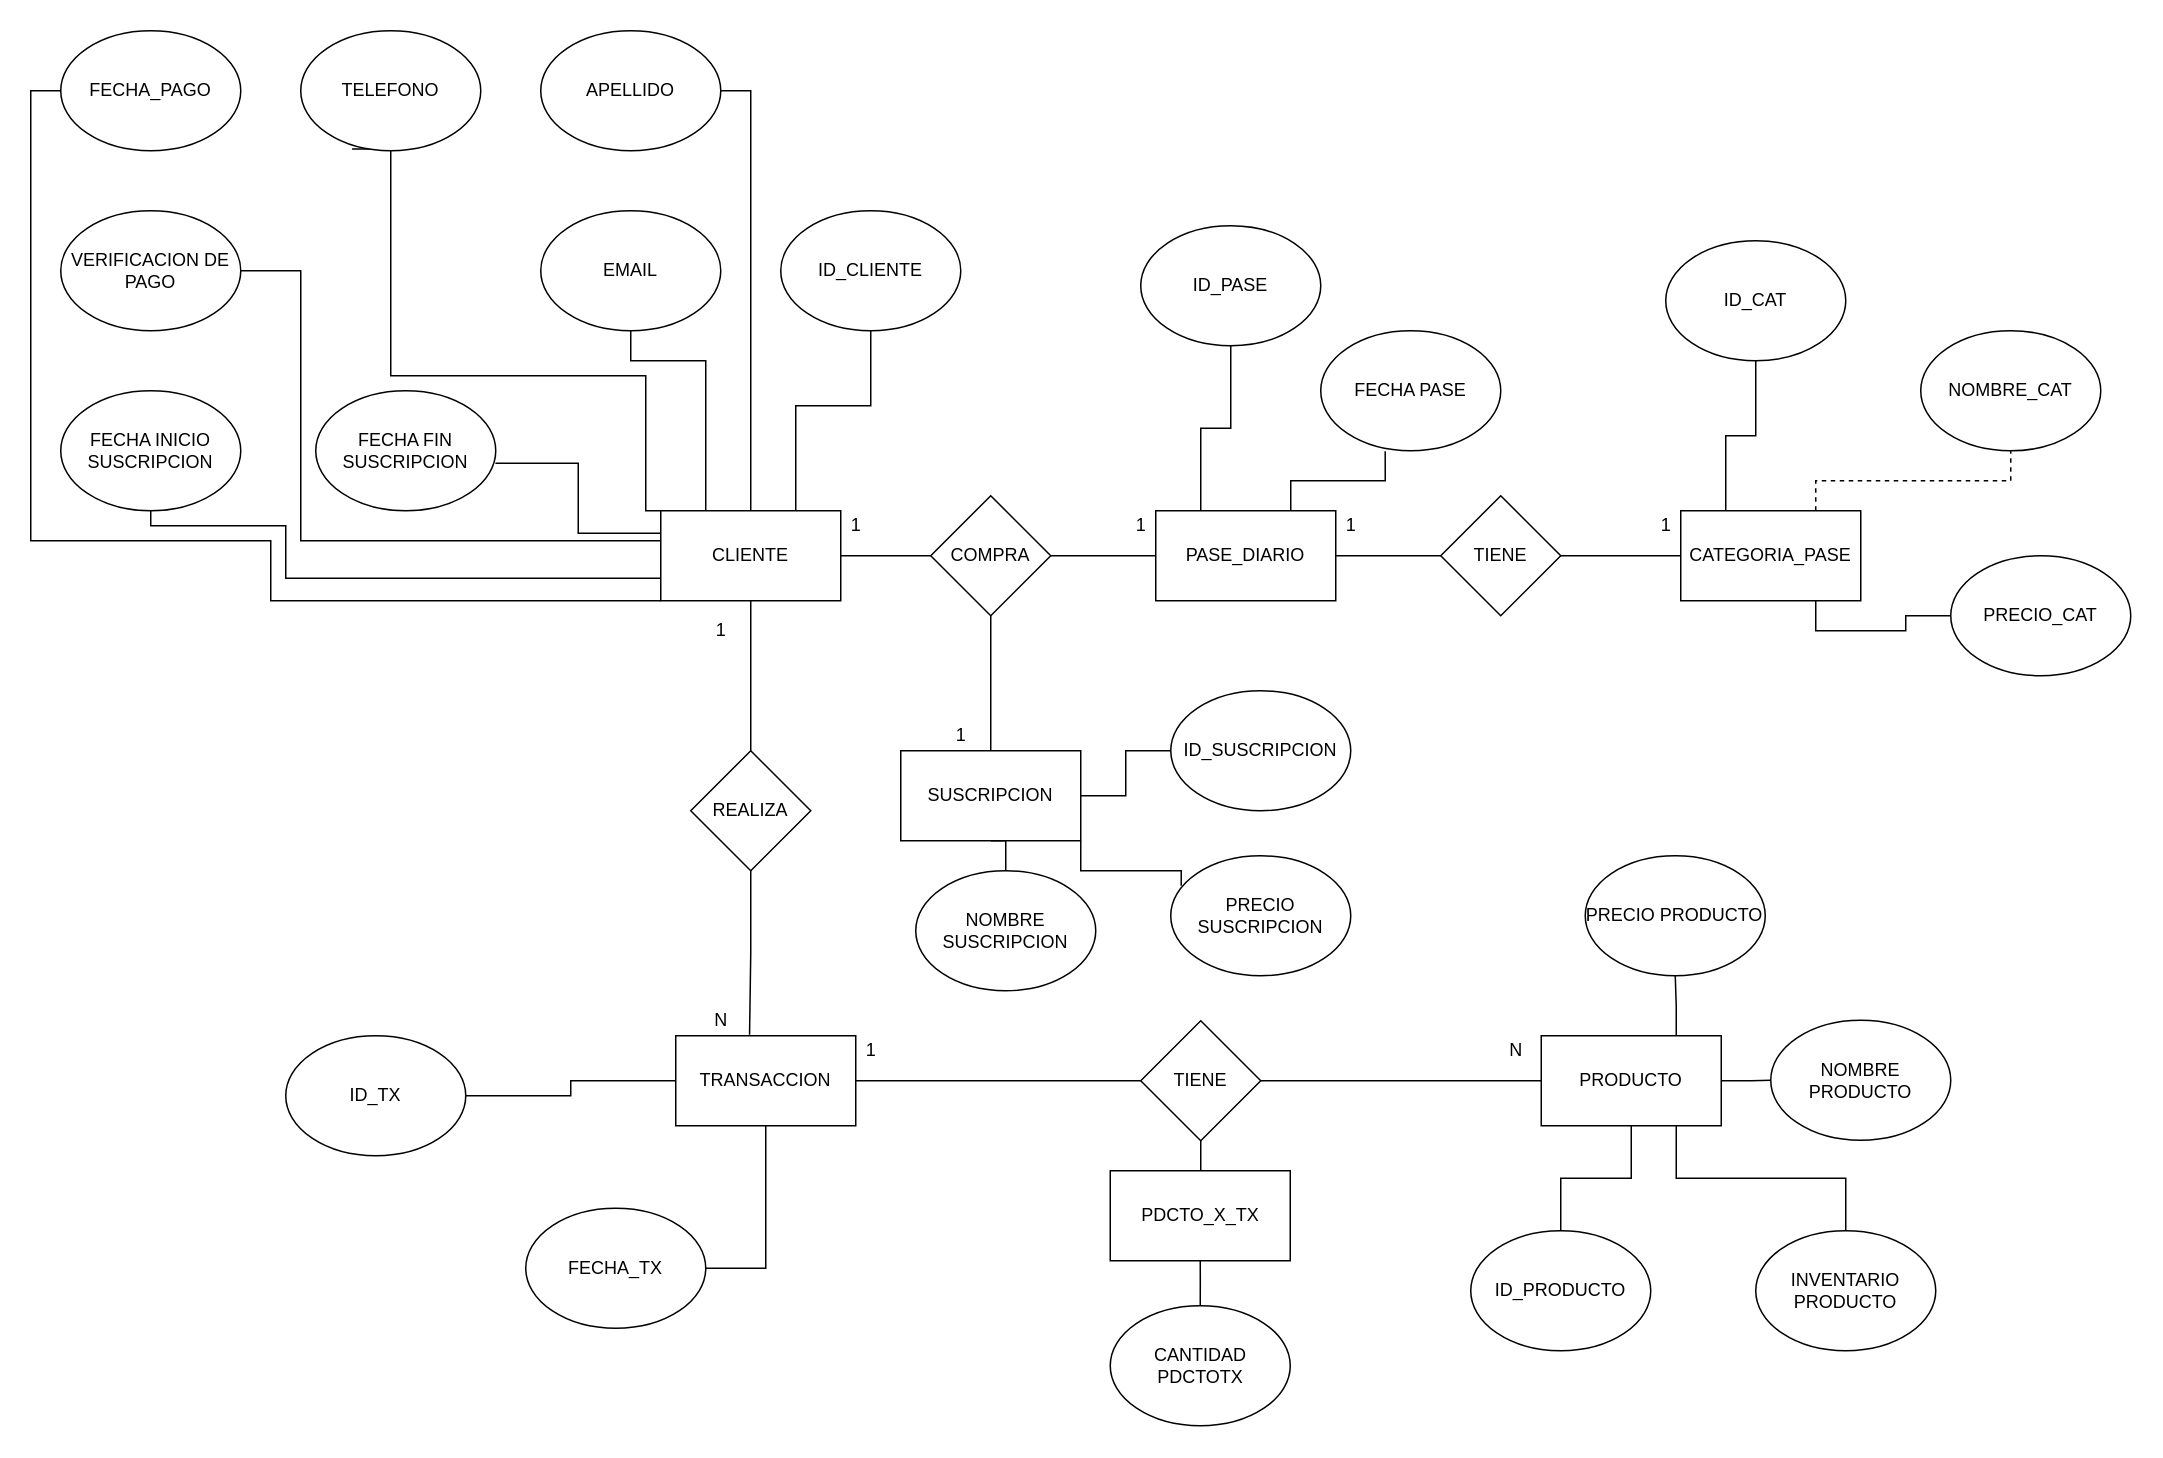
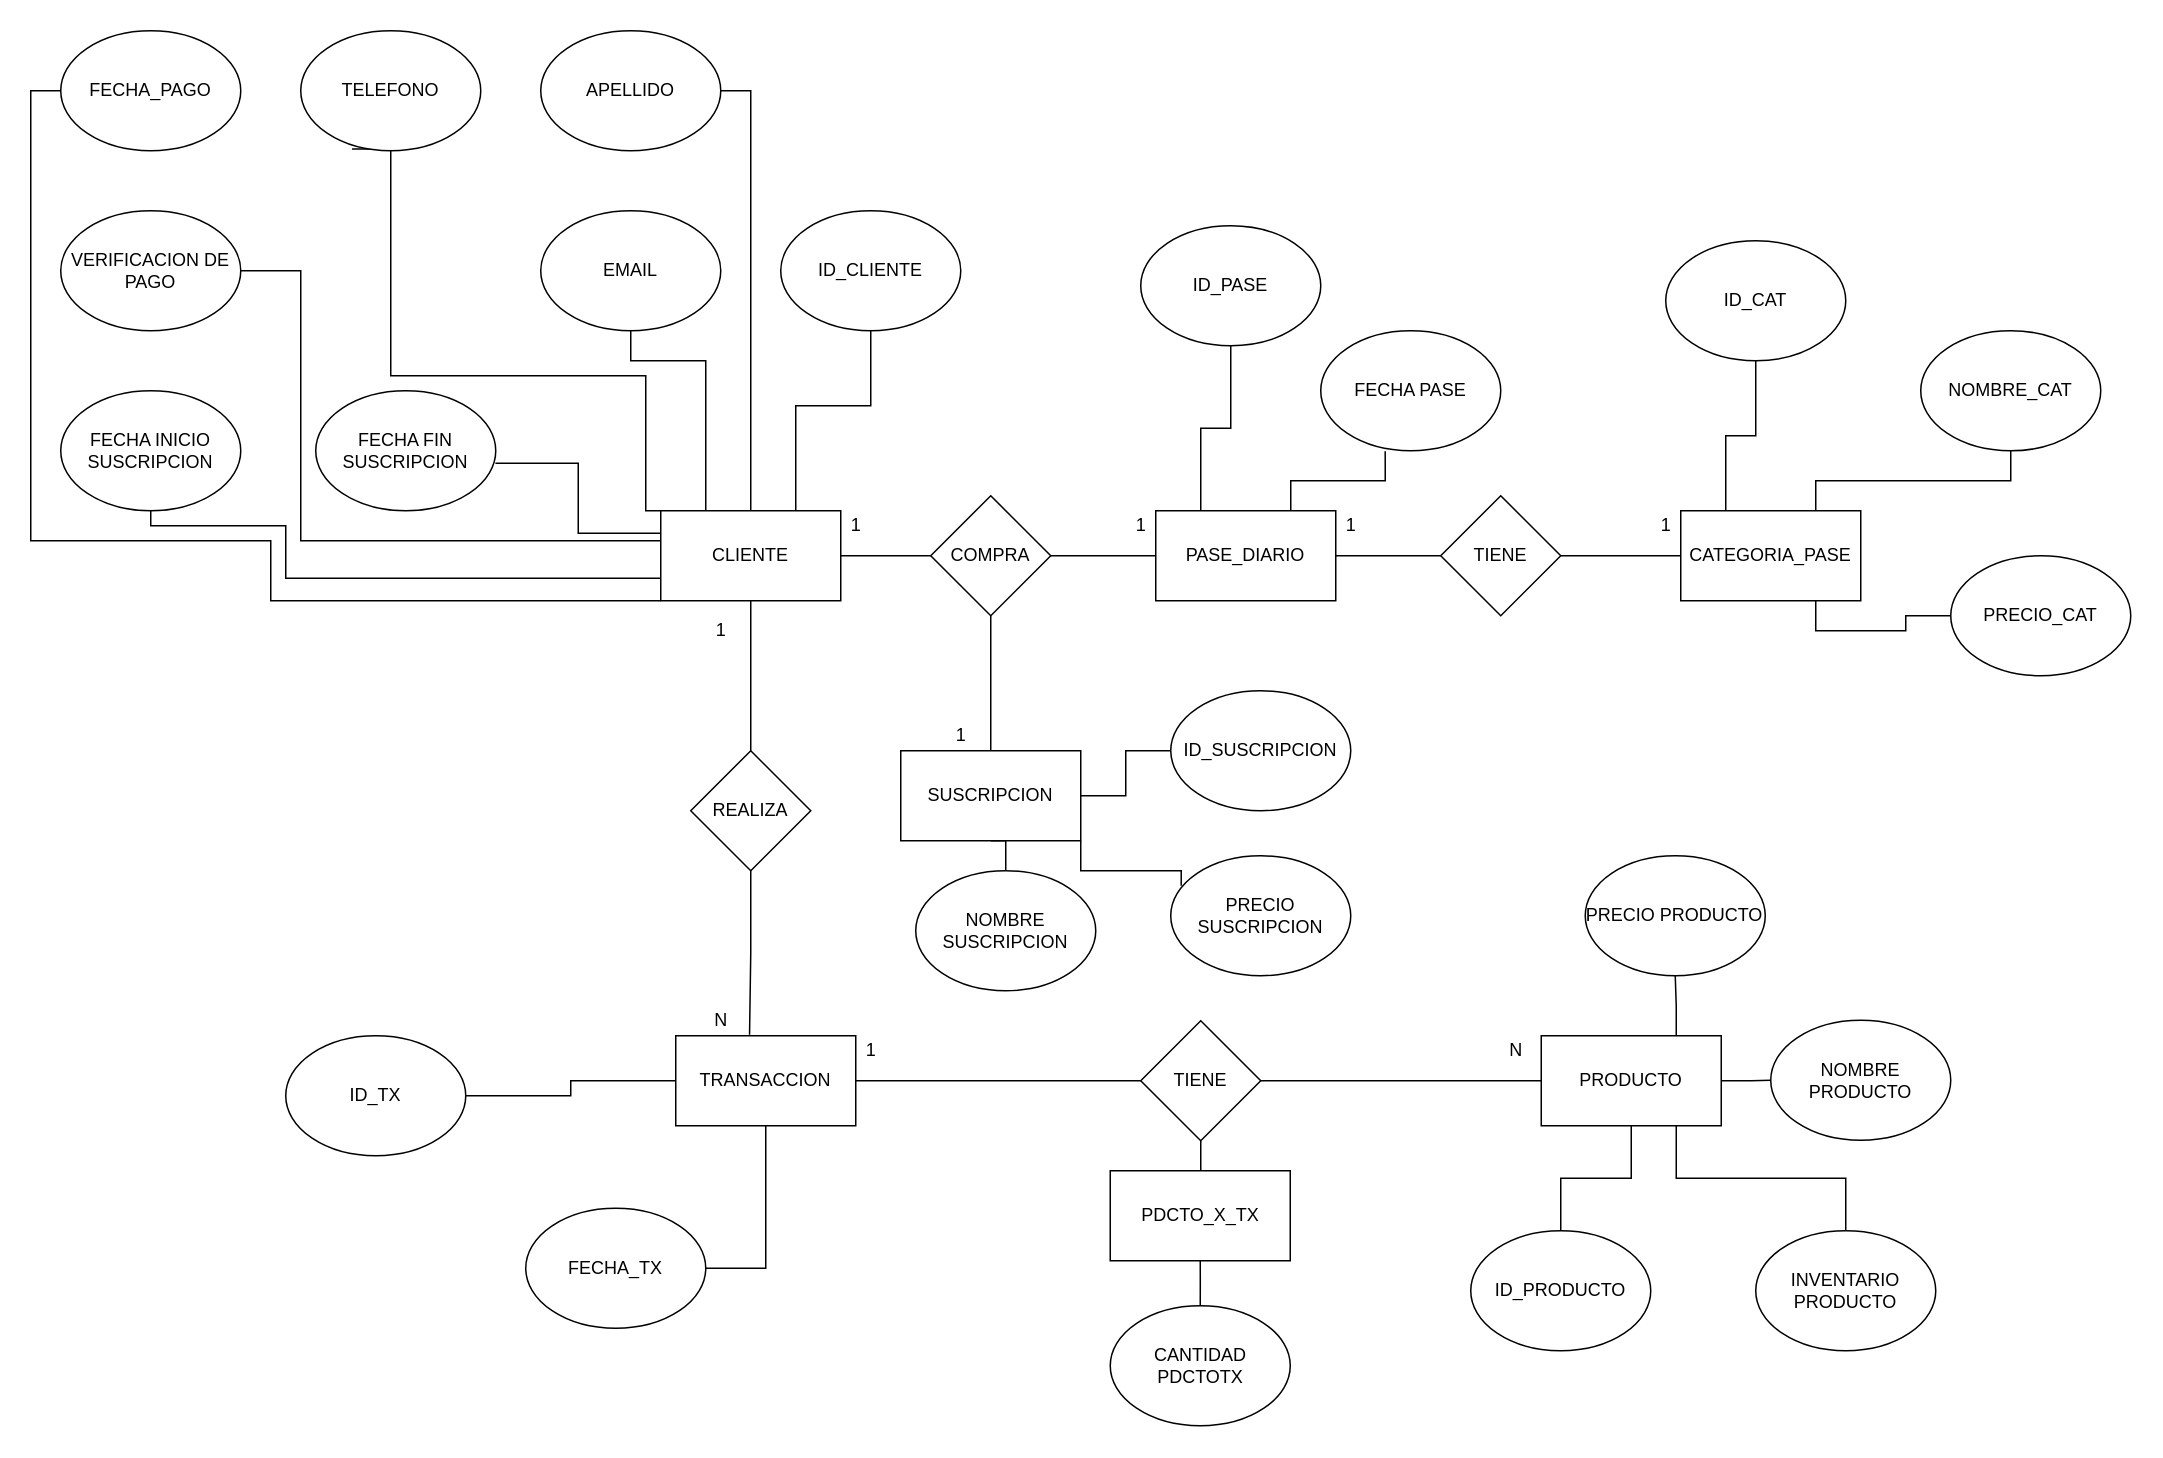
(1915, 481) -> (1915, 481)
